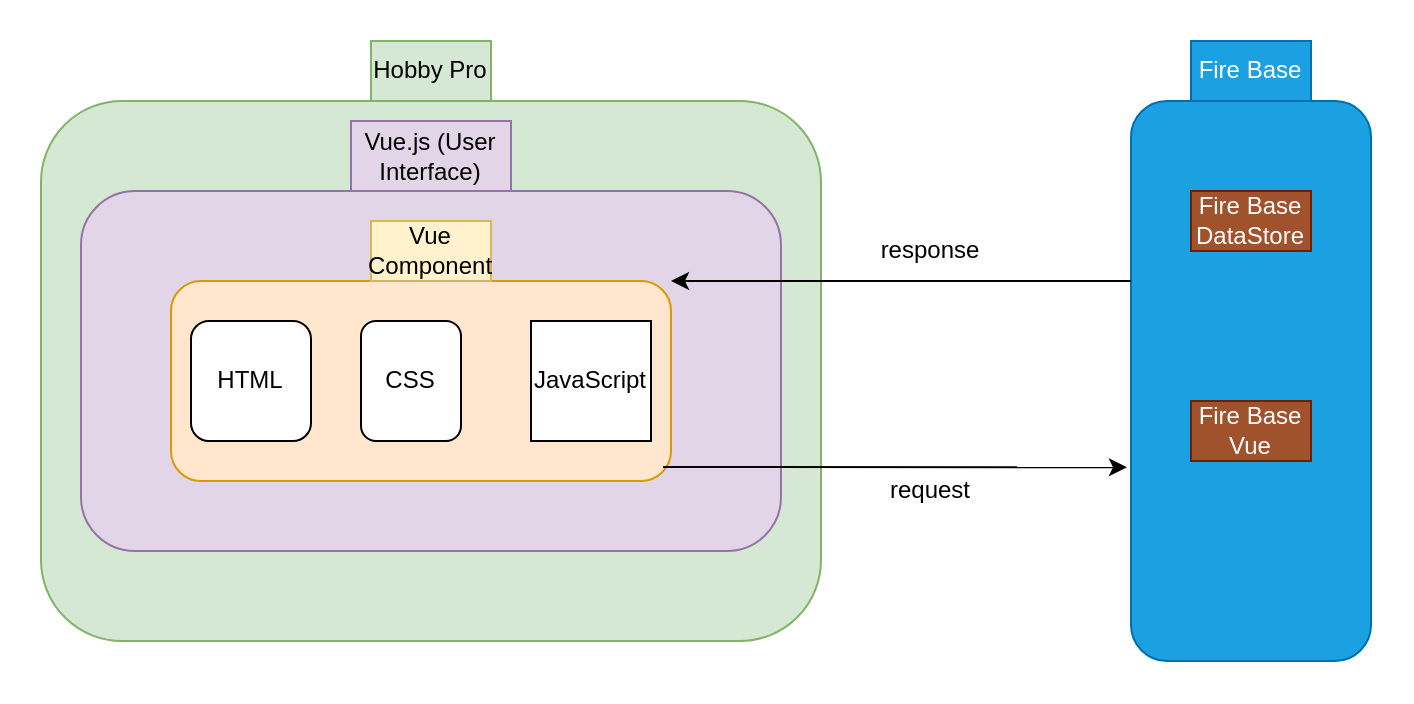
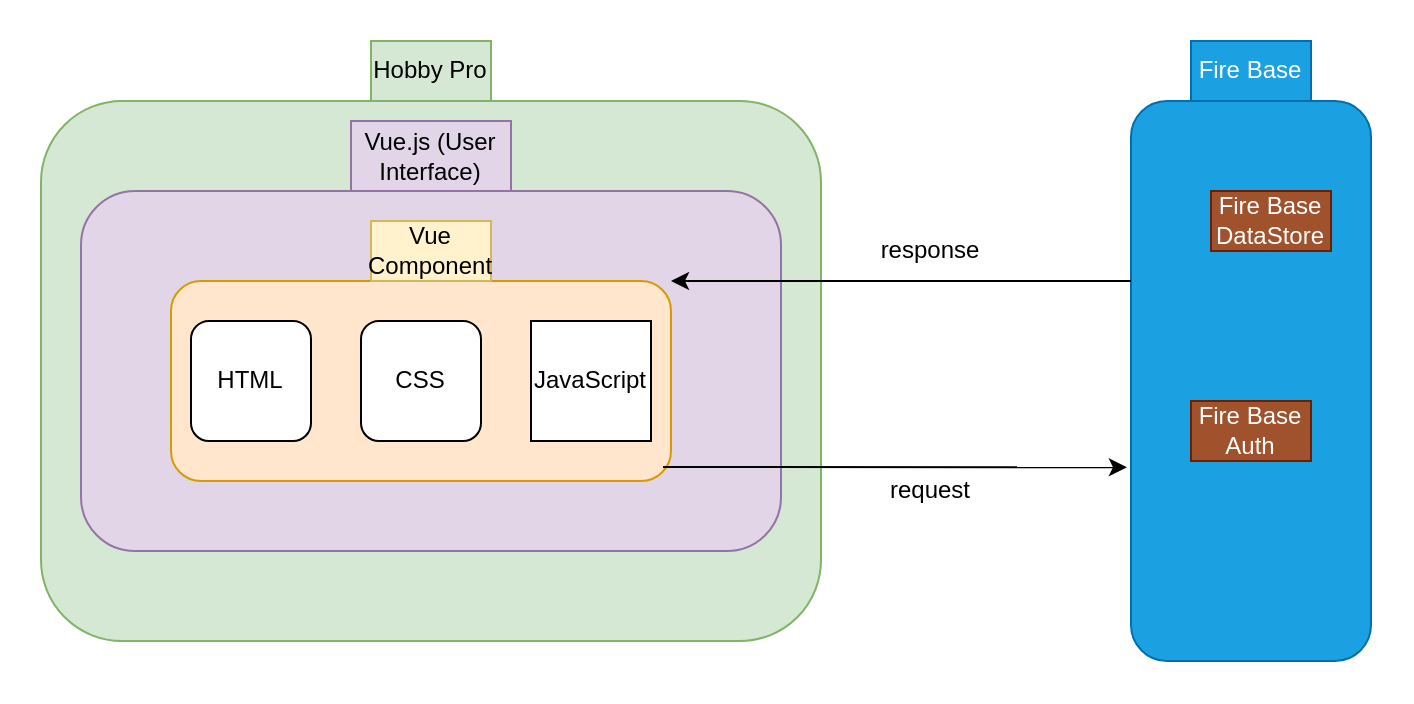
(1251, 221) -> (1271, 221)
(411, 381) -> (421, 381)
(1251, 431) -> (1251, 431)
